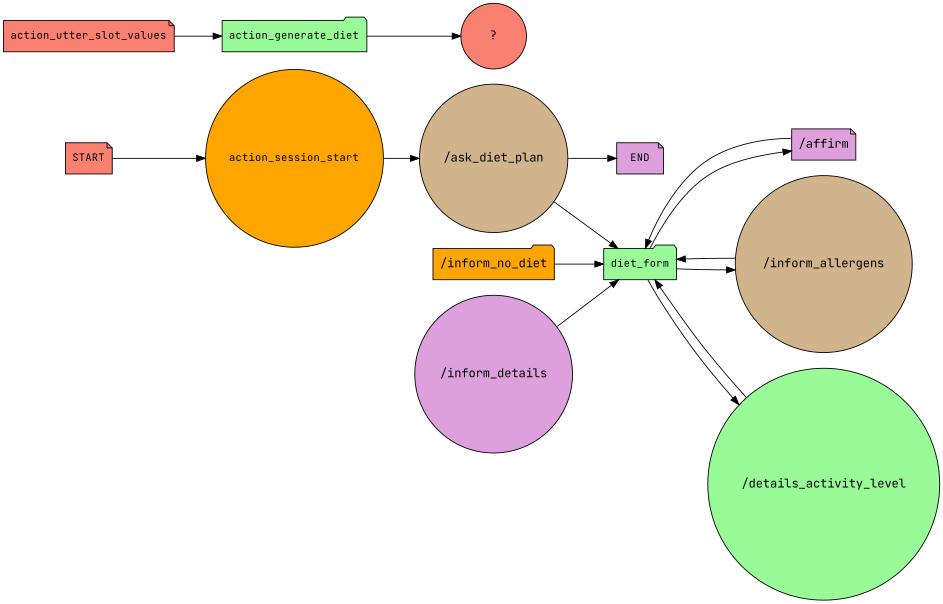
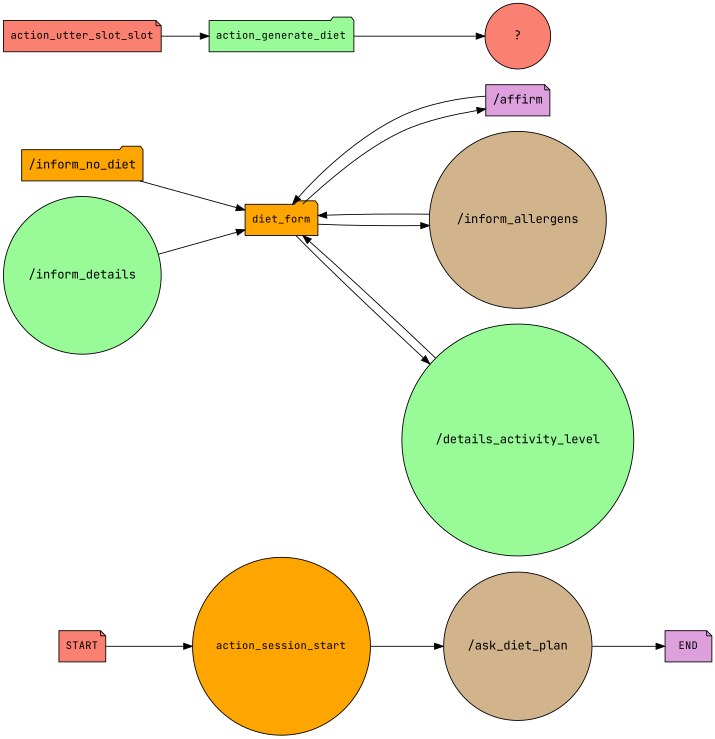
(89, 36) -> (82, 36)
(583, 223) -> none
(640, 264) -> (281, 220)
(494, 374) -> (82, 275)
